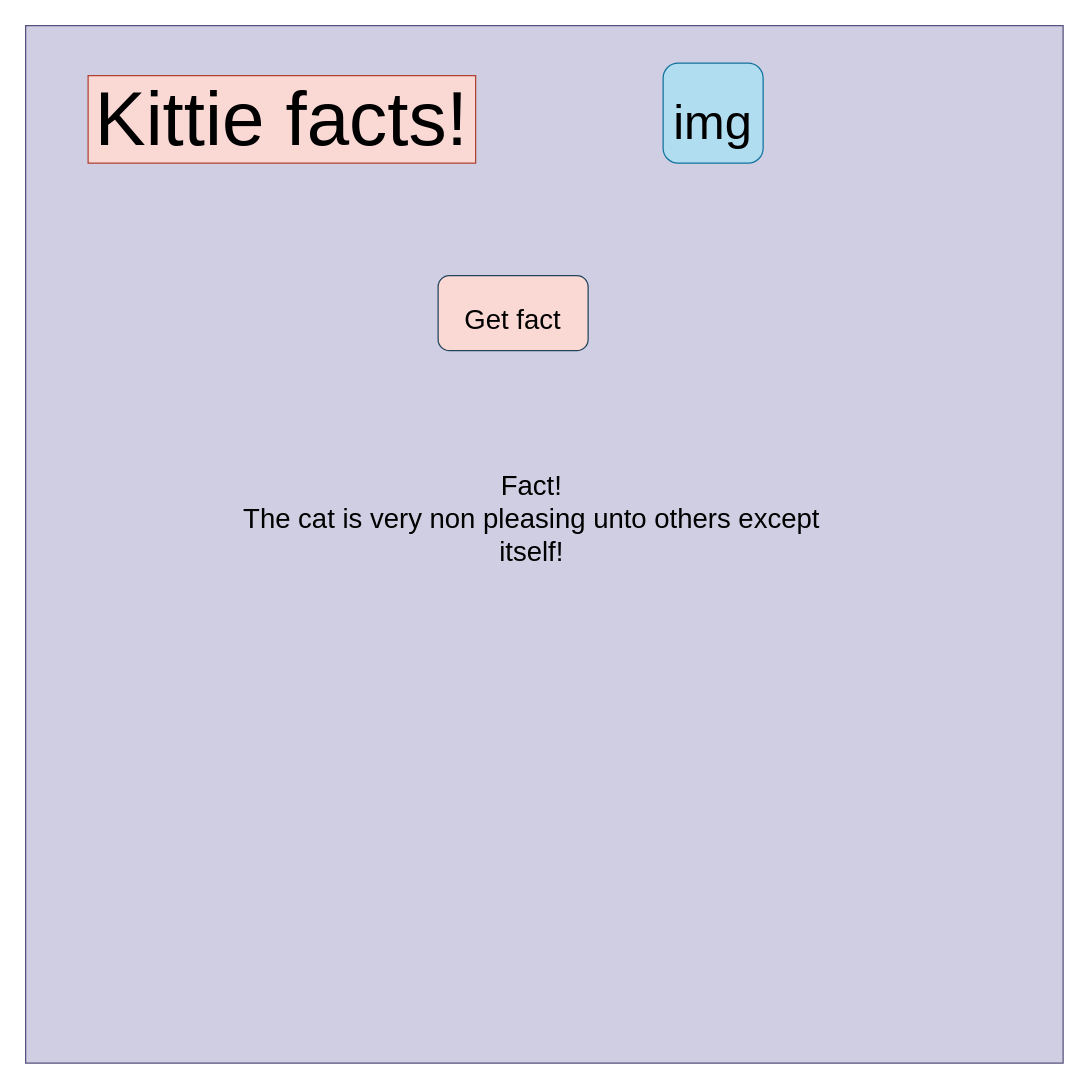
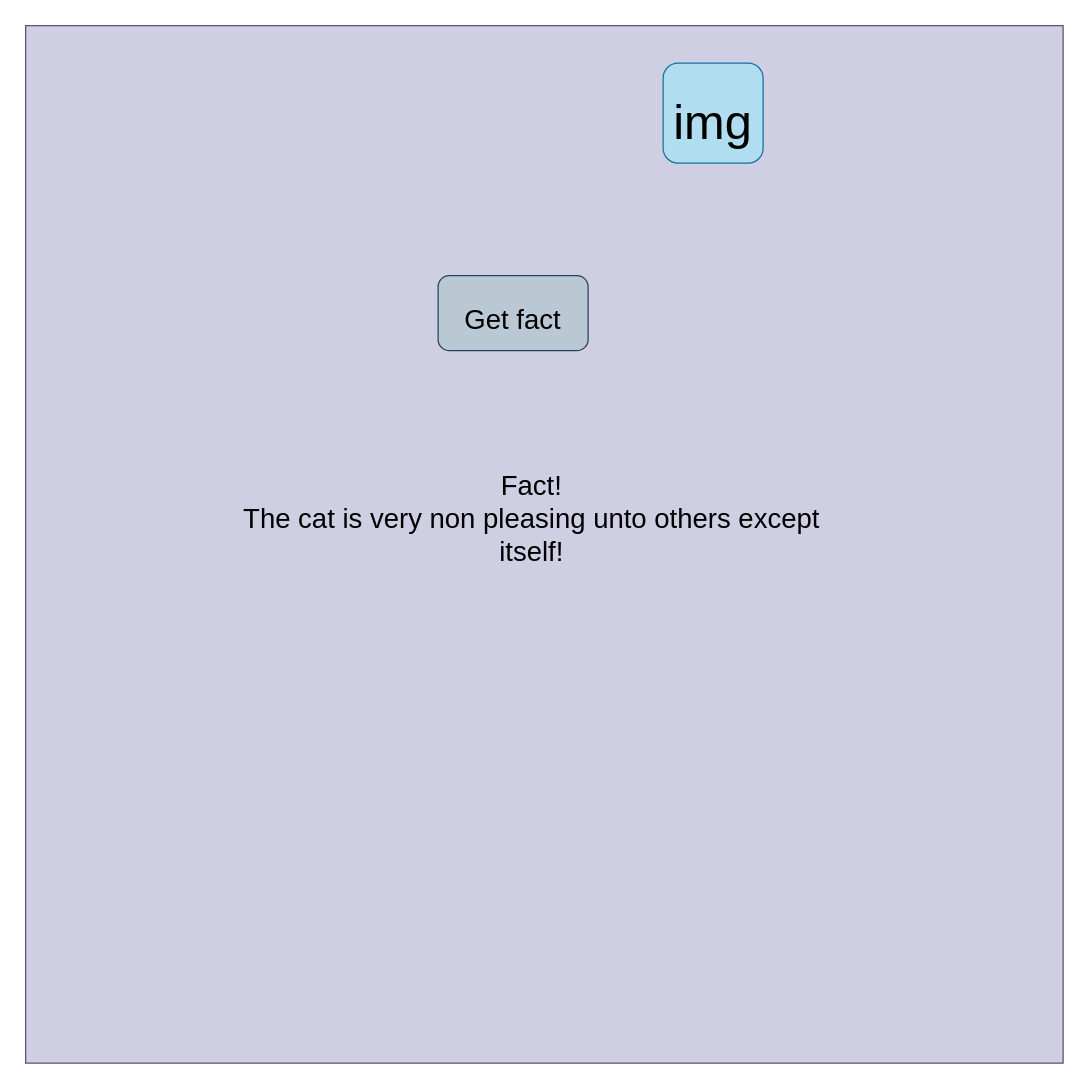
(282, 119) -> none
(513, 313) -> (513, 313)
